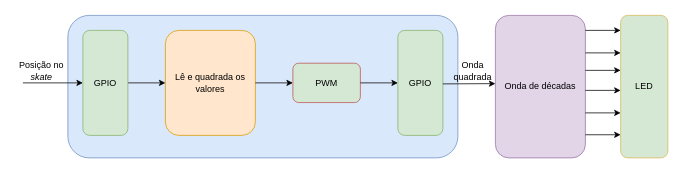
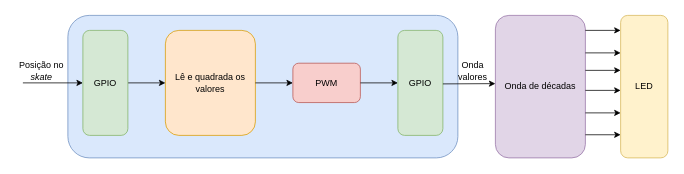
(473, 71) -> (473, 71)
(327, 83) -> (327, 83)
(644, 87) -> (644, 87)
